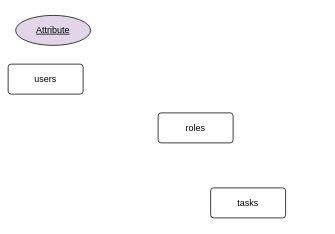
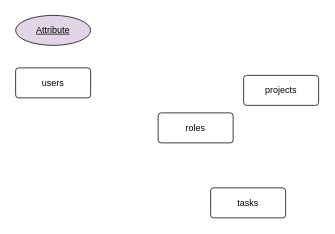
(45, 79) -> (53, 83)
none -> (281, 90)
